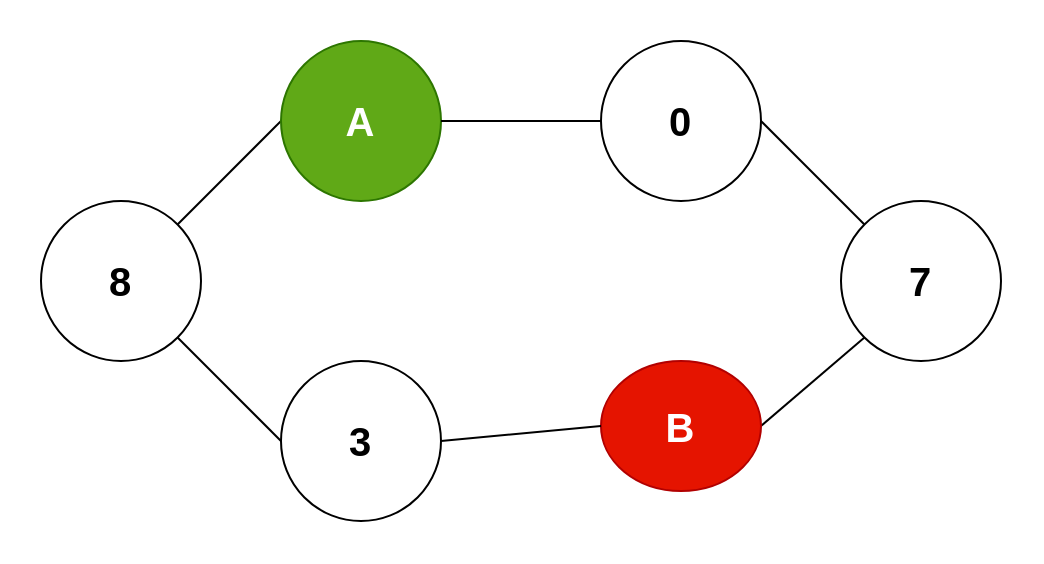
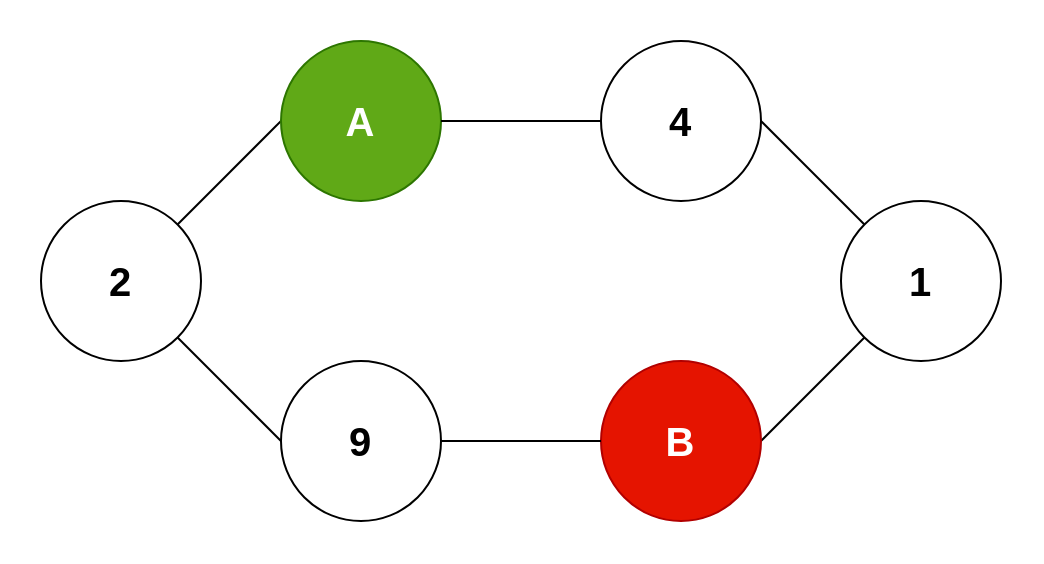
(681, 121) -> (681, 121)
(121, 281) -> (121, 281)
(921, 281) -> (921, 281)
(681, 426) -> (681, 441)
(361, 441) -> (361, 441)
